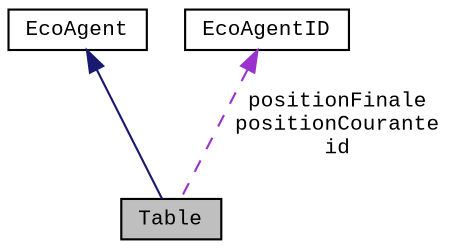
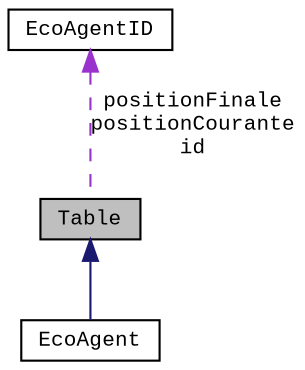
(129, 134) -> (90, 291)
